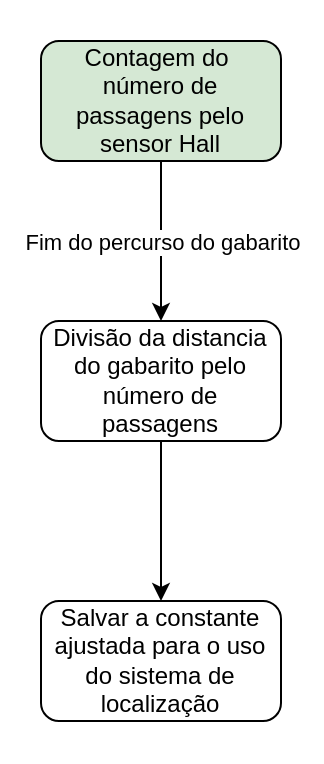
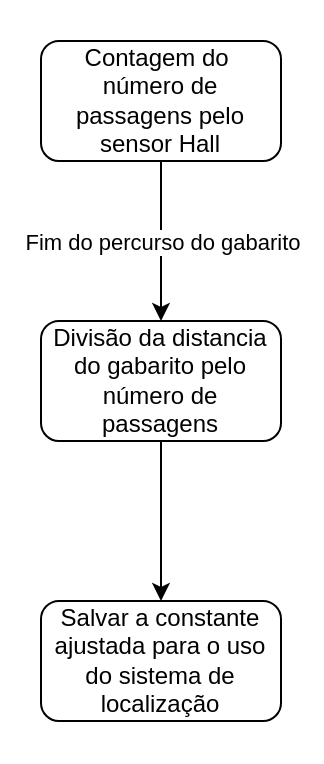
(161, 101) -> (161, 101)
